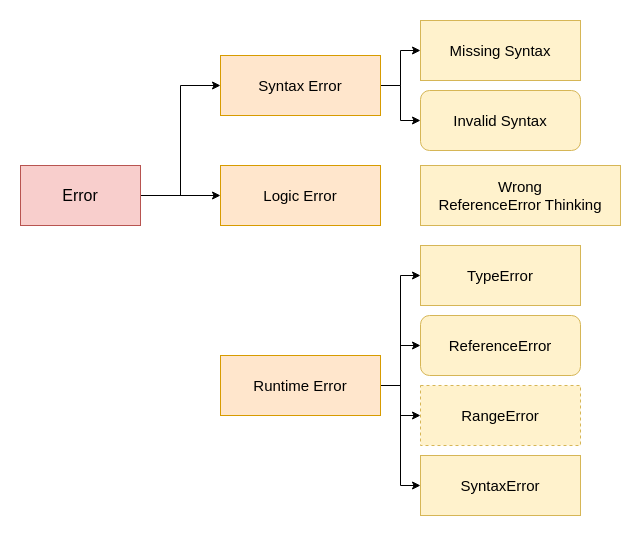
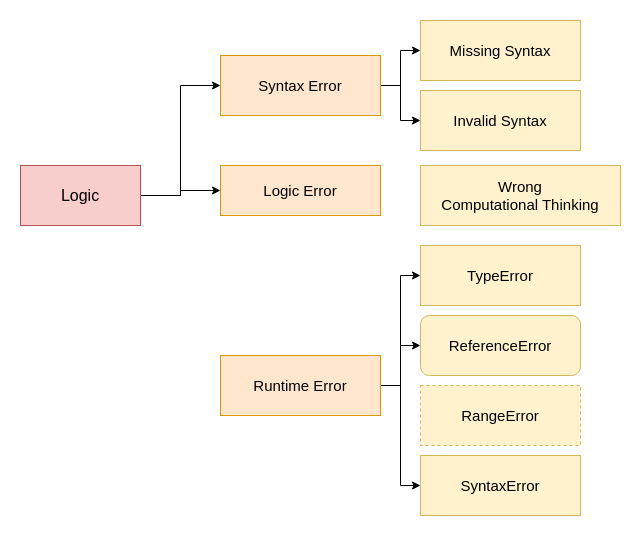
(501, 121) -> (501, 121)
(81, 196) -> (81, 196)
(301, 196) -> (301, 191)
(521, 196) -> (521, 196)
(408, 416) -> none
